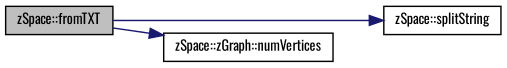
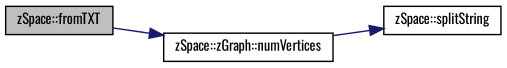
(241, 20) -> (351, 33)
